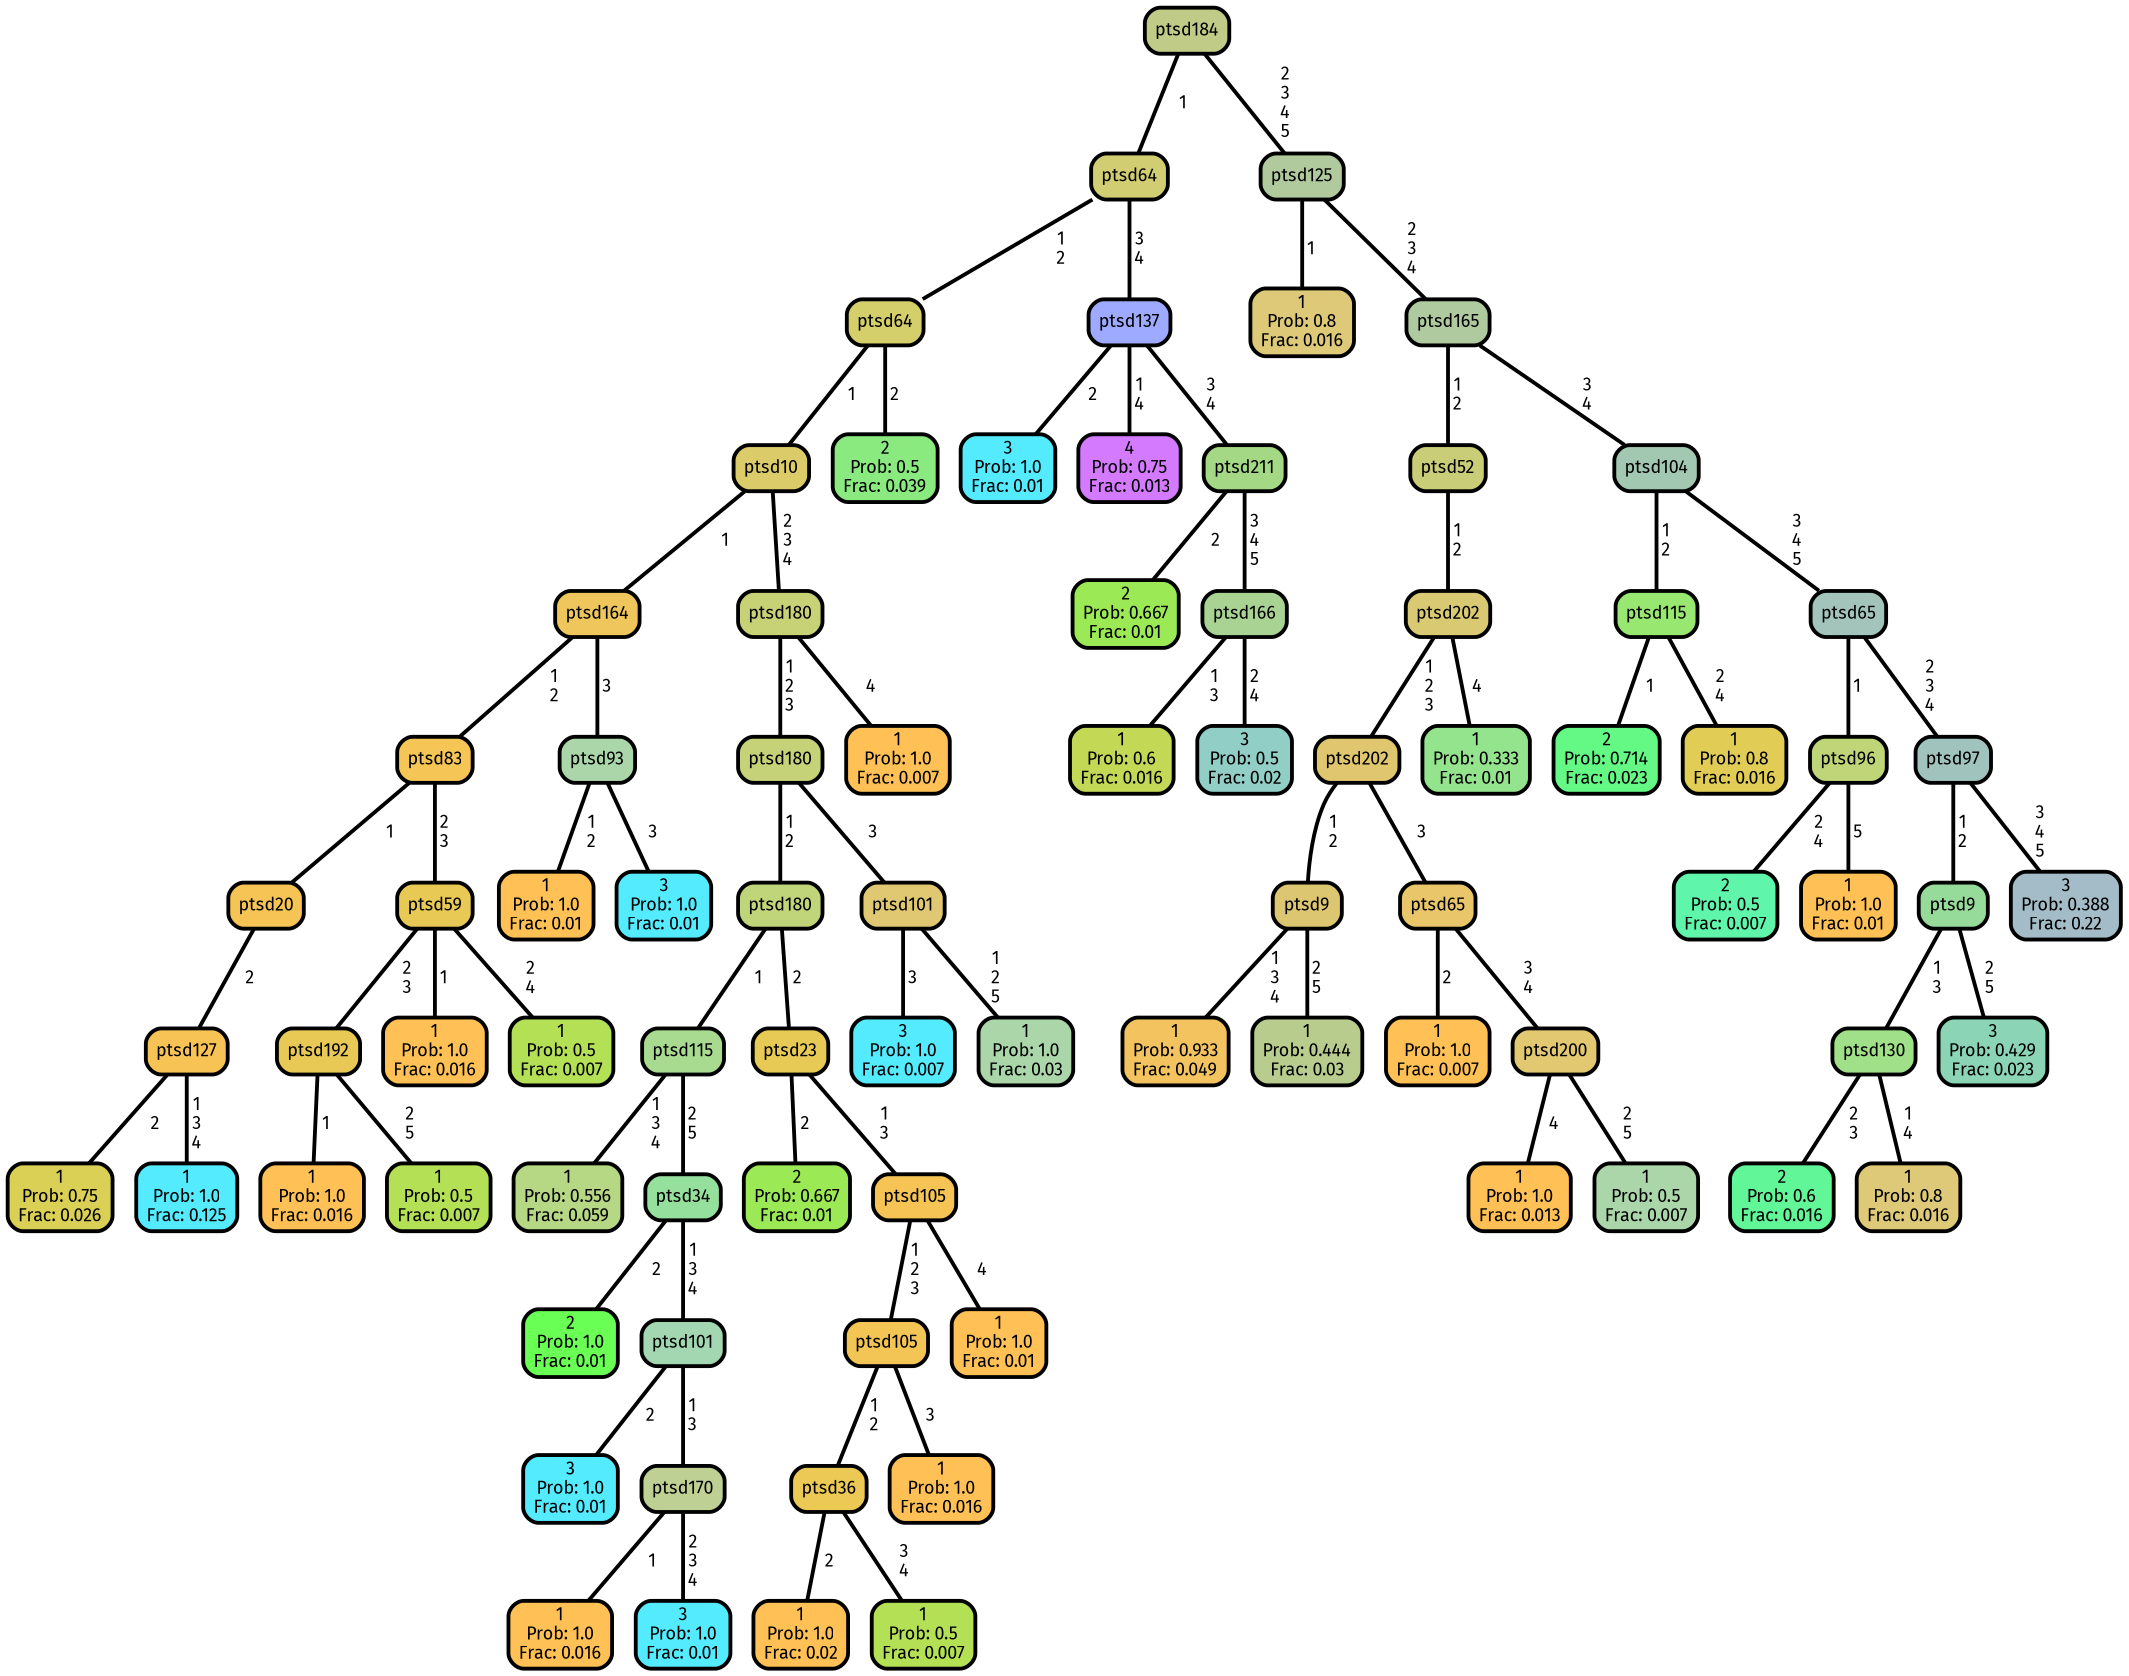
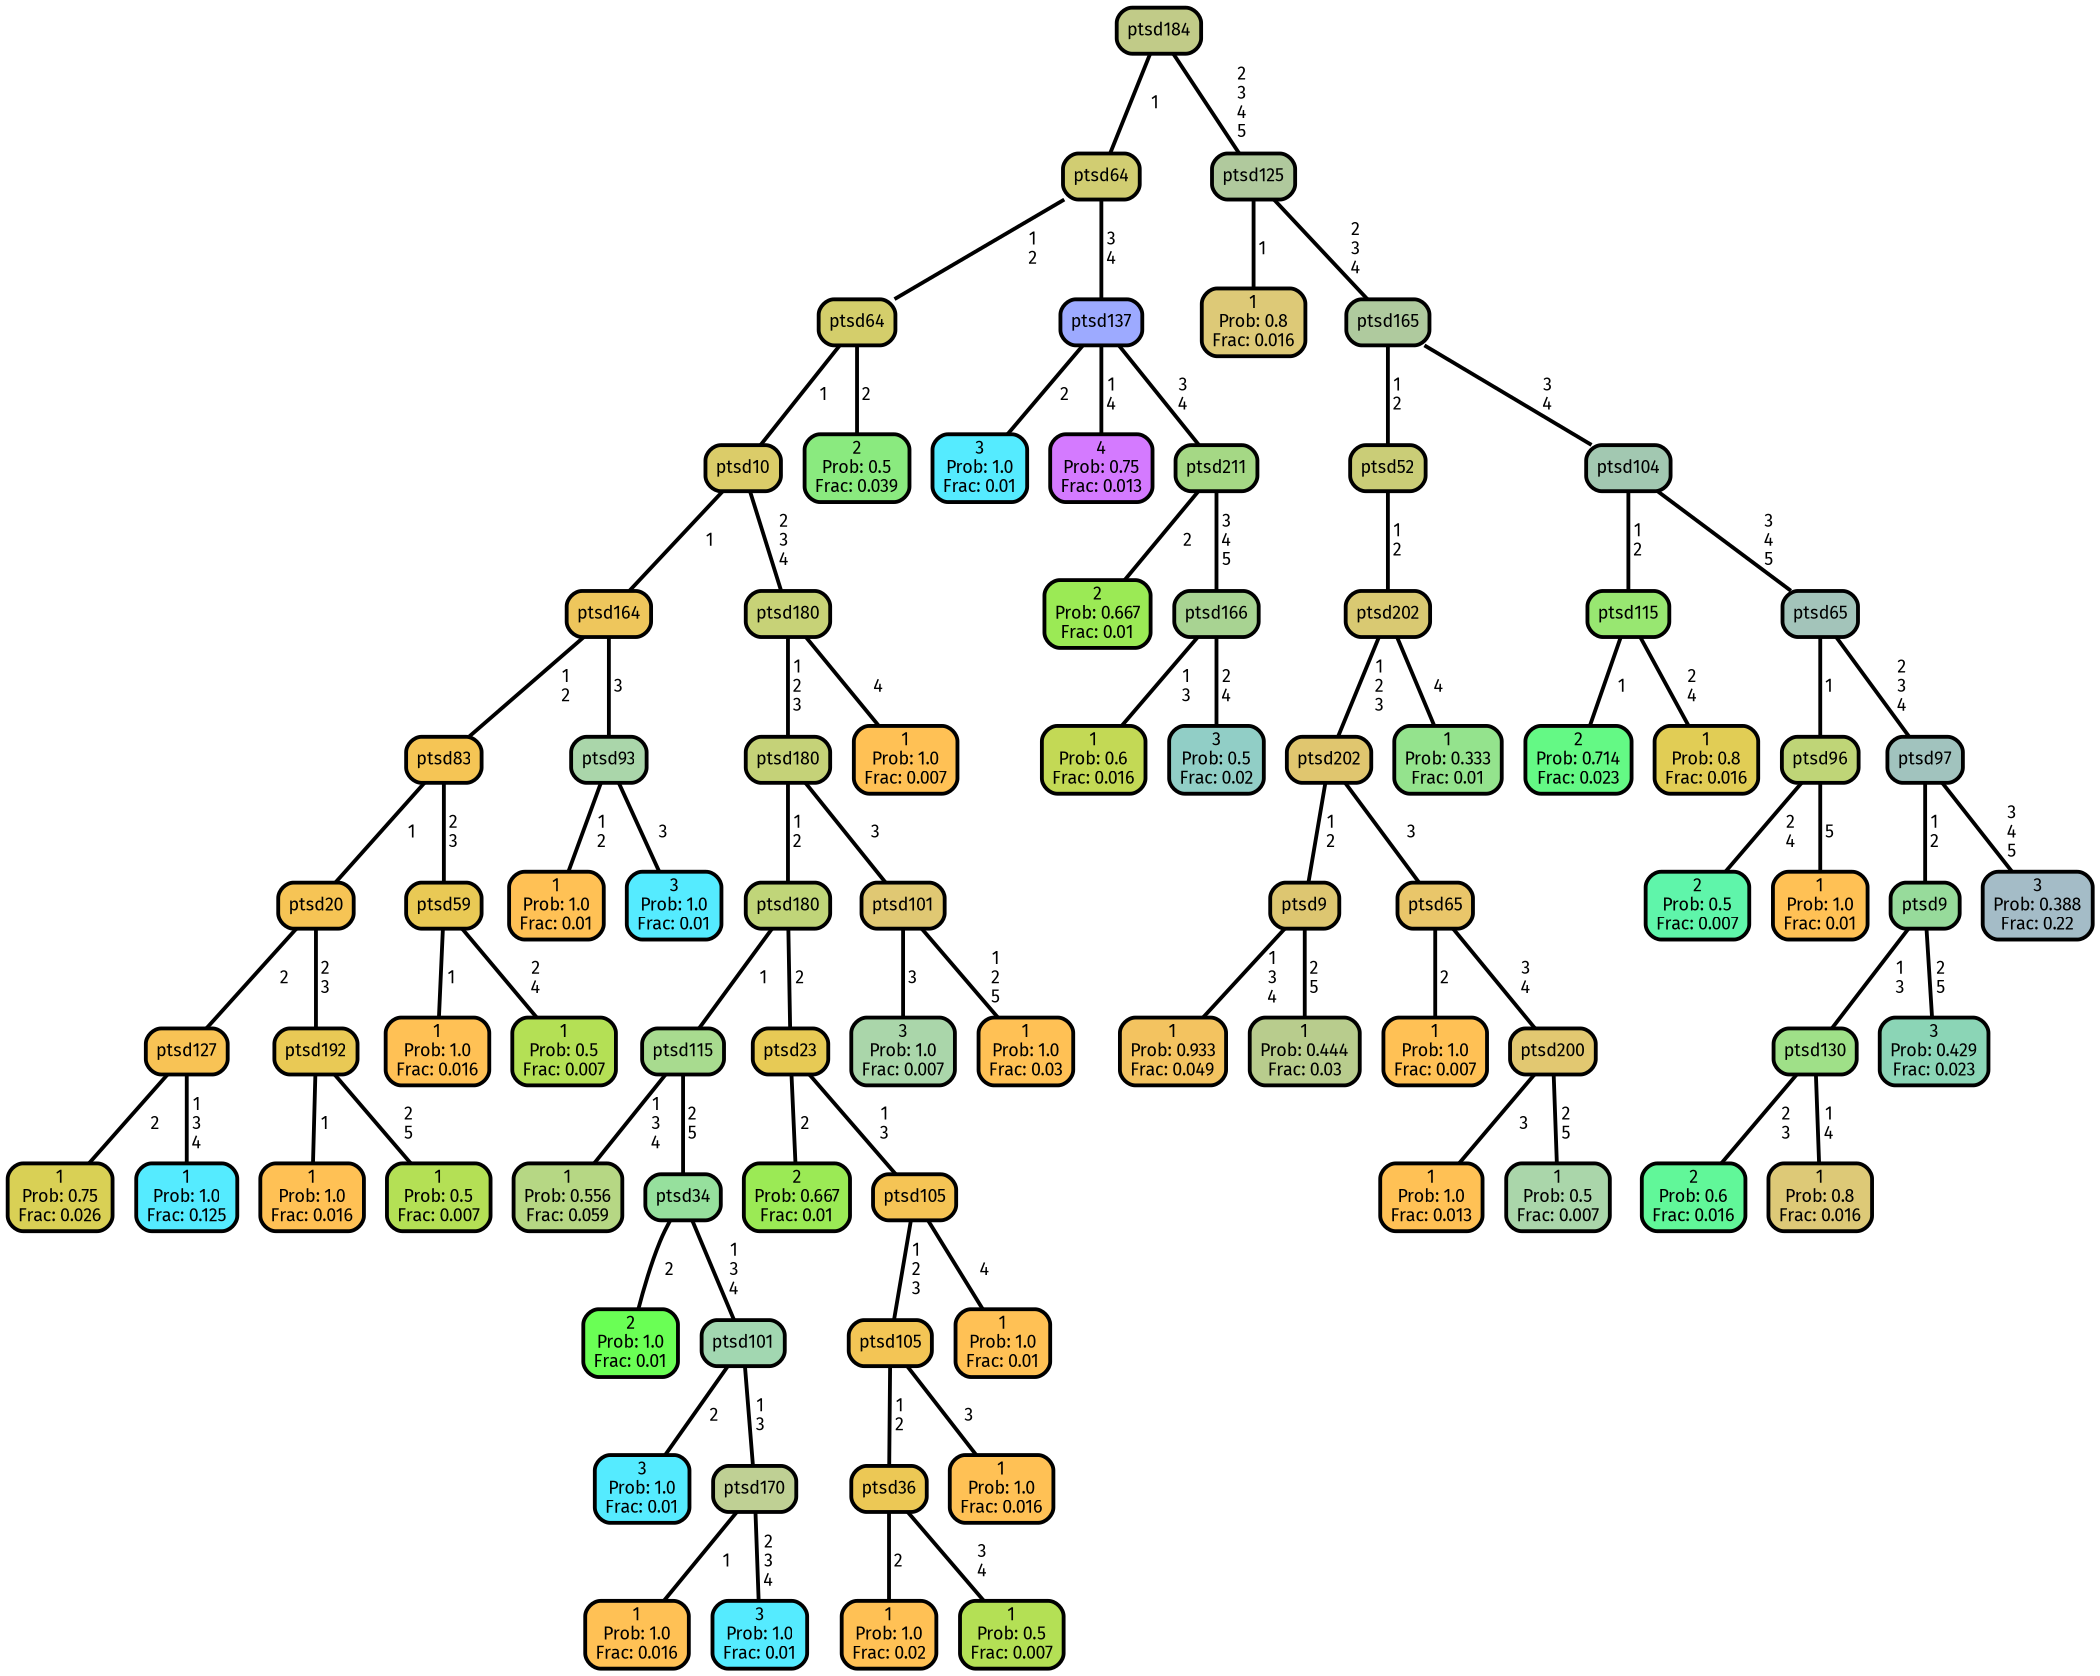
(377, 978) -> (316, 978)
(903, 1051) -> (903, 1051)
(1026, 1051) -> (1026, 1051)
(1552, 1124) -> (1522, 1124)
